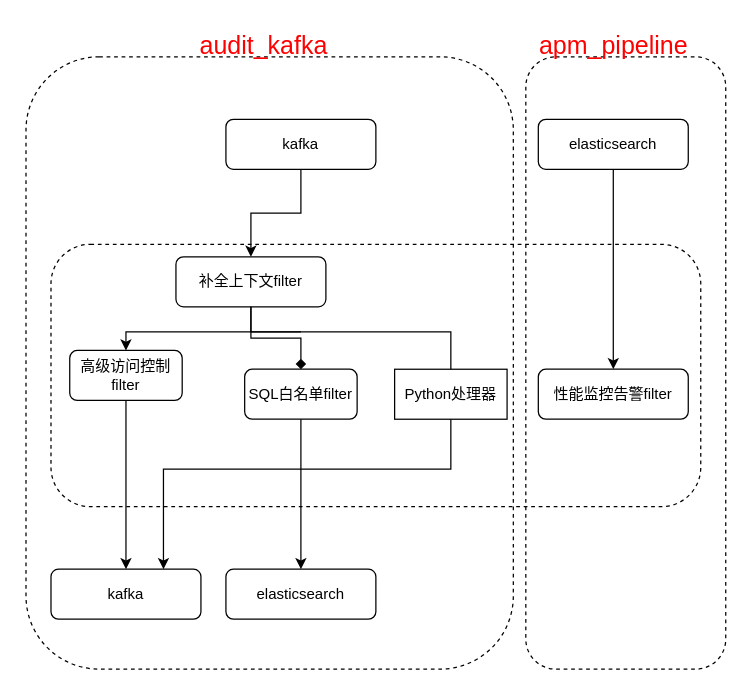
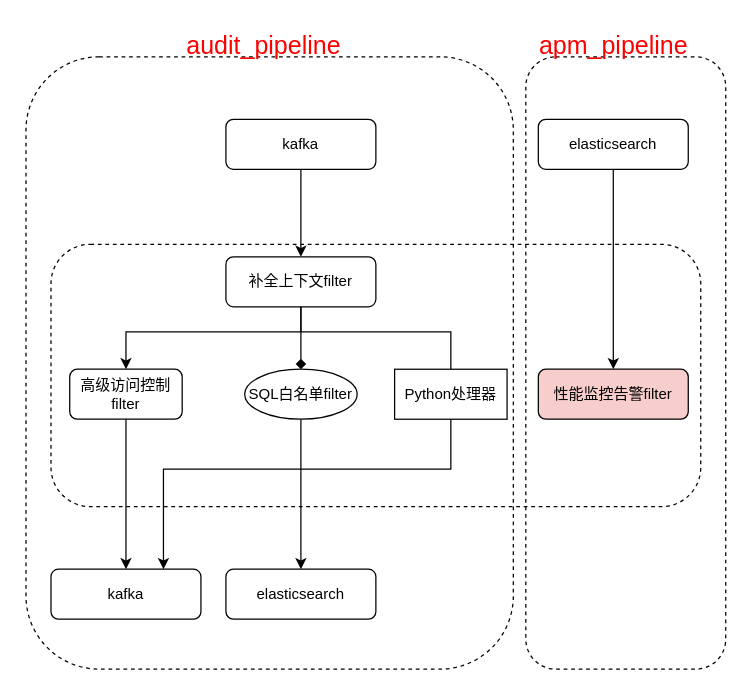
(264, 44) -> (264, 44)
(251, 282) -> (301, 282)
(126, 376) -> (126, 394)
(301, 394) -> (301, 394)
(613, 394) -> (613, 394)
